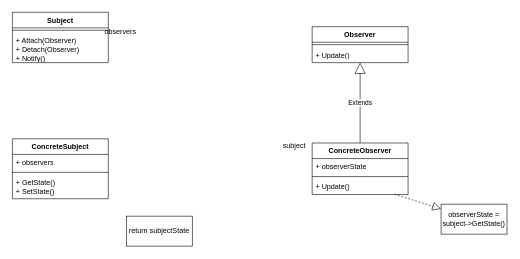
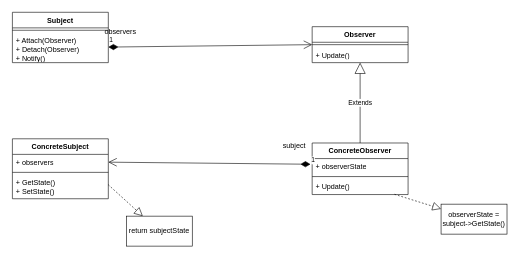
none -> (241, 46)
none -> (238, 164)
none -> (123, 198)
